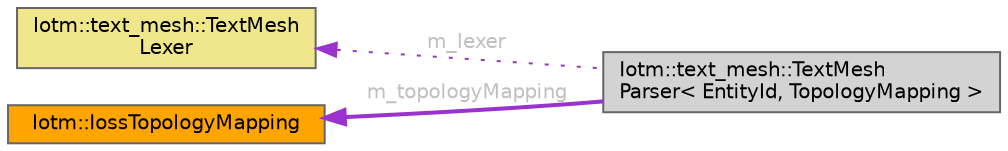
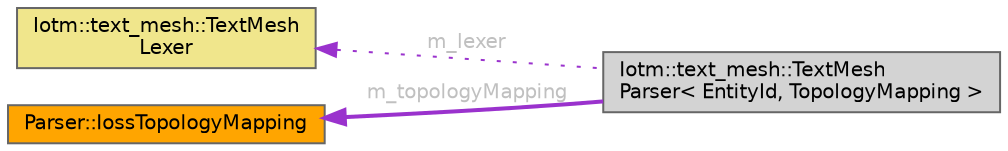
(166, 124) -> (166, 124)
